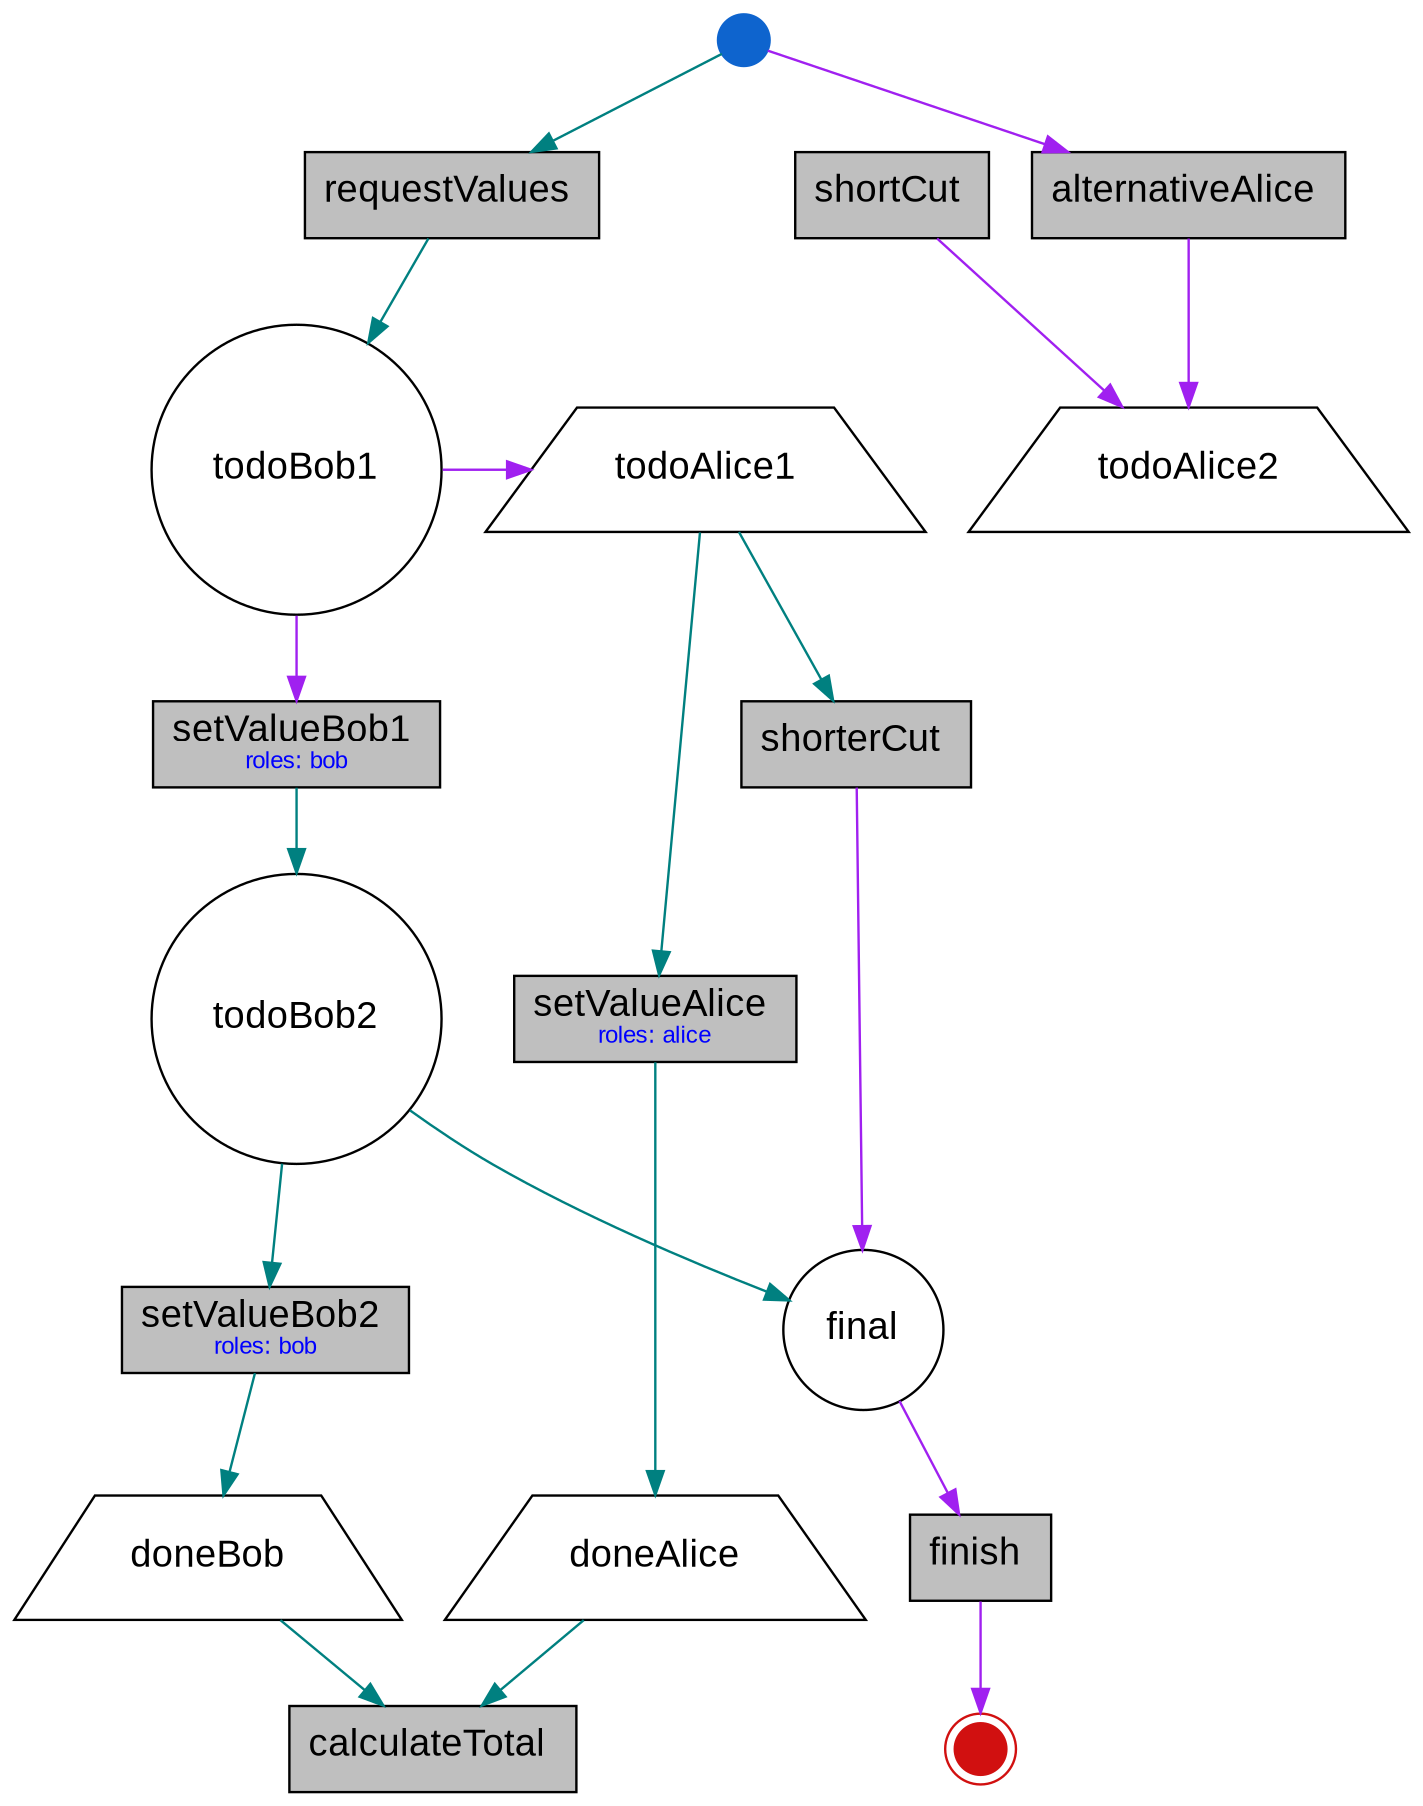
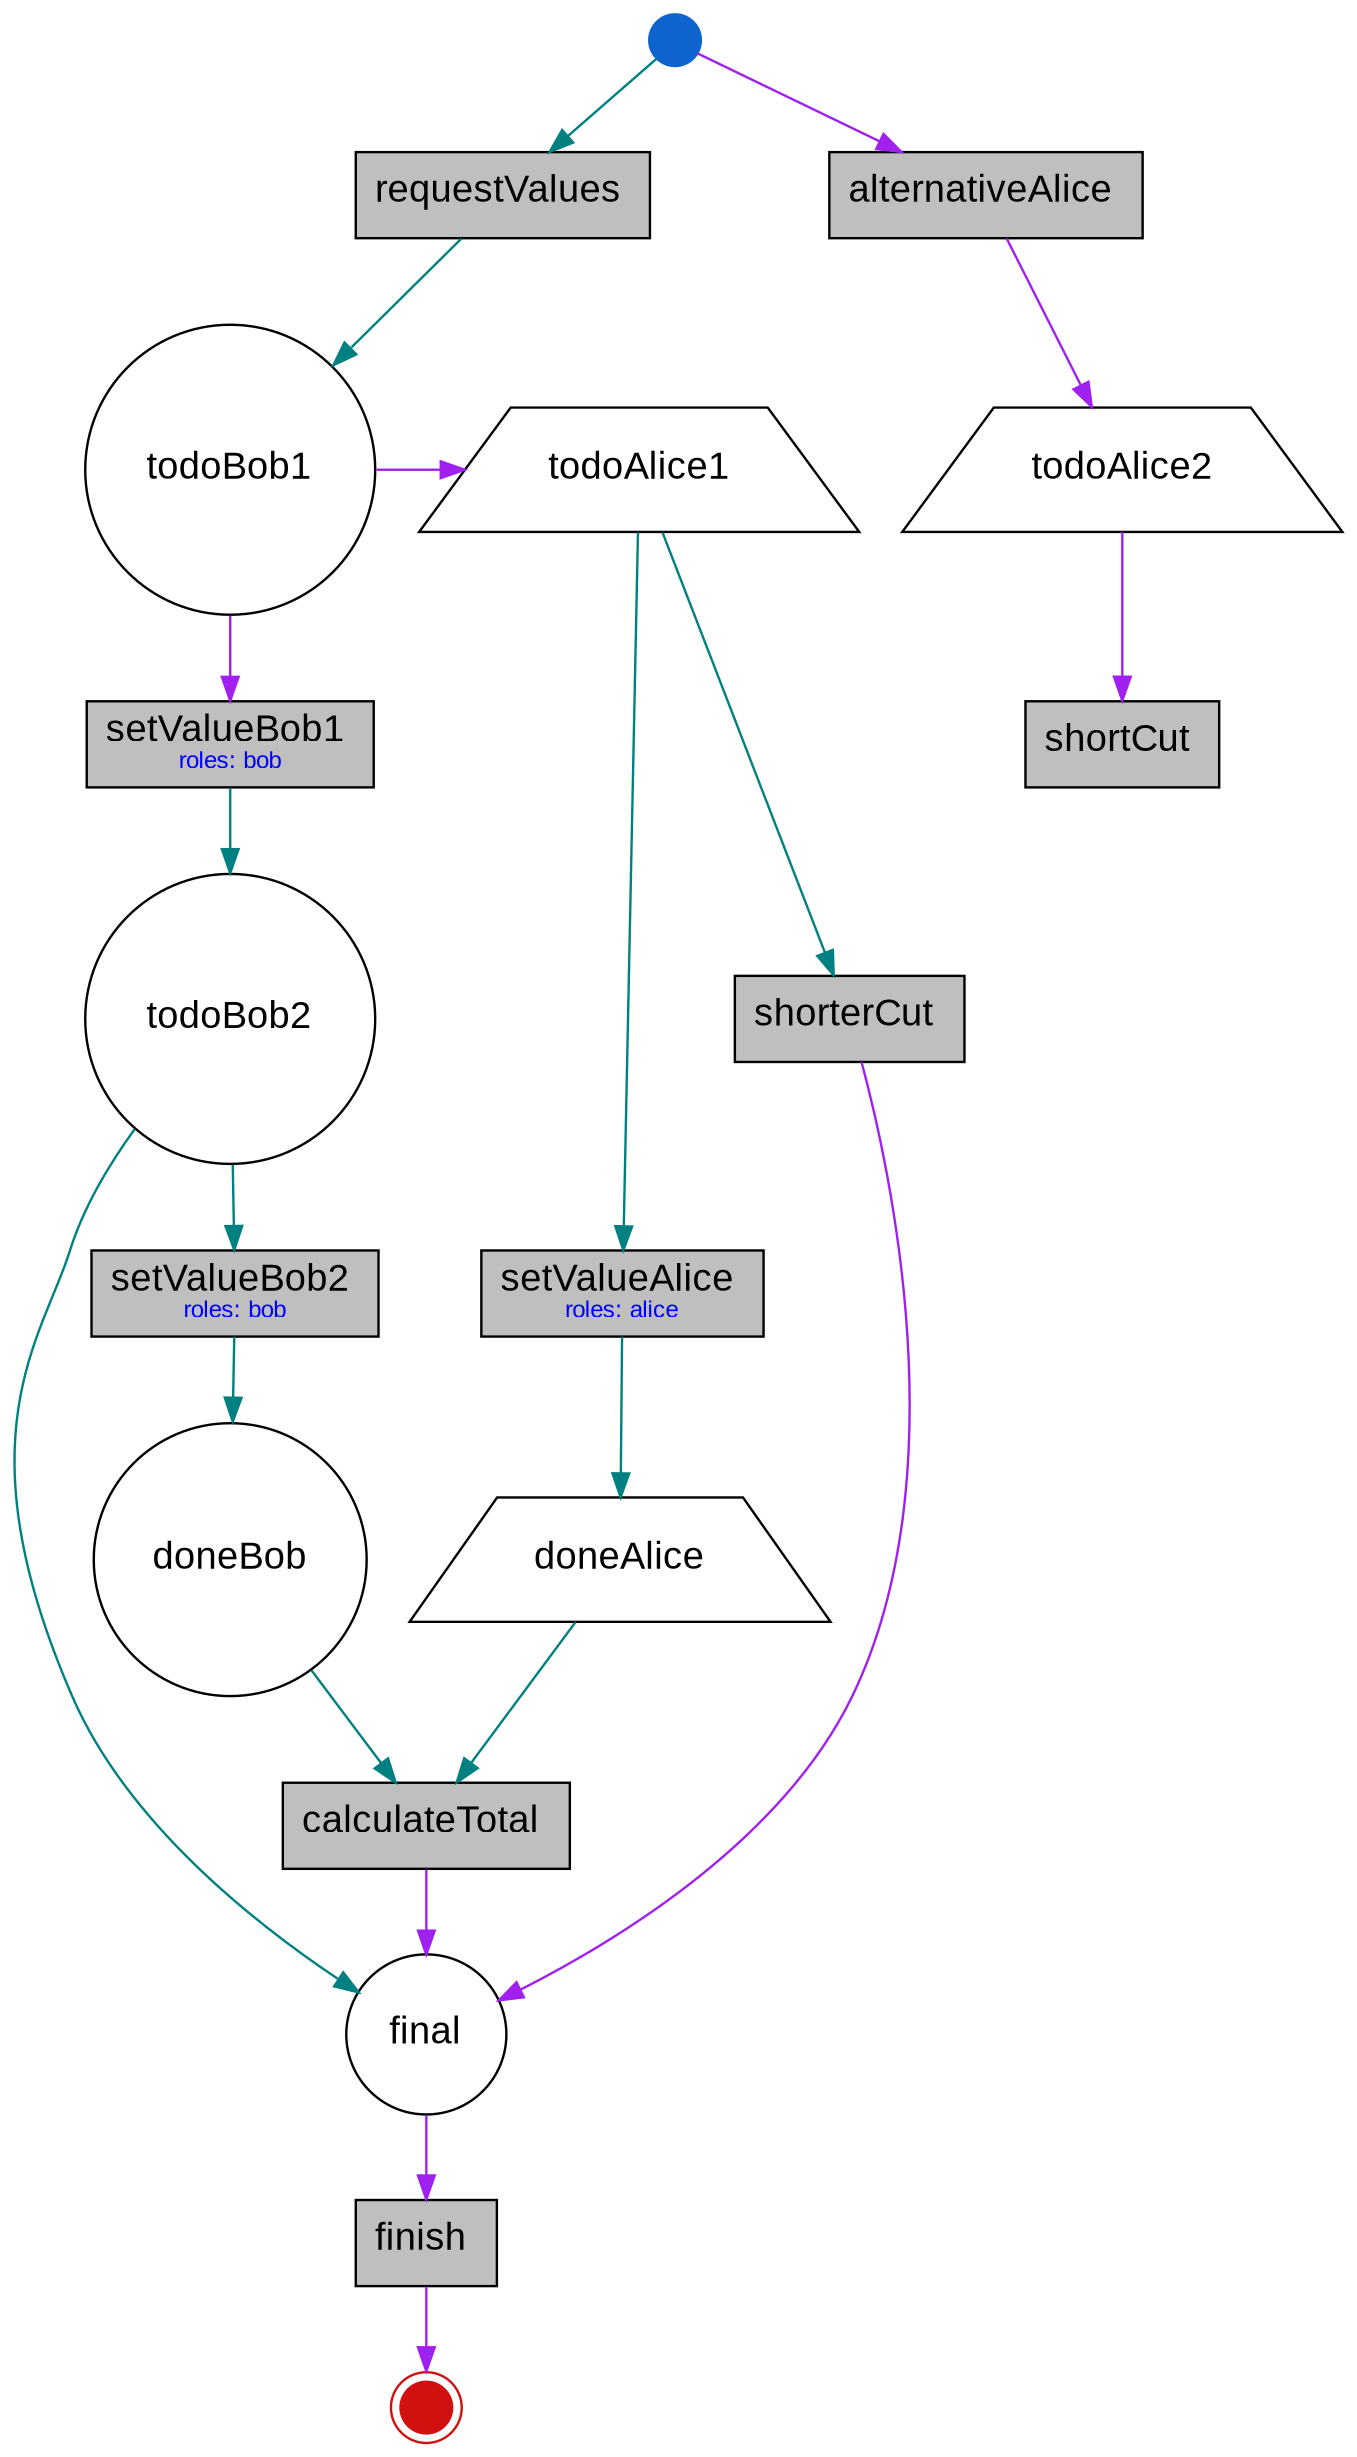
(1021, 315) -> (1122, 604)
(208, 1558) -> (230, 1560)
none -> (426, 1900)
